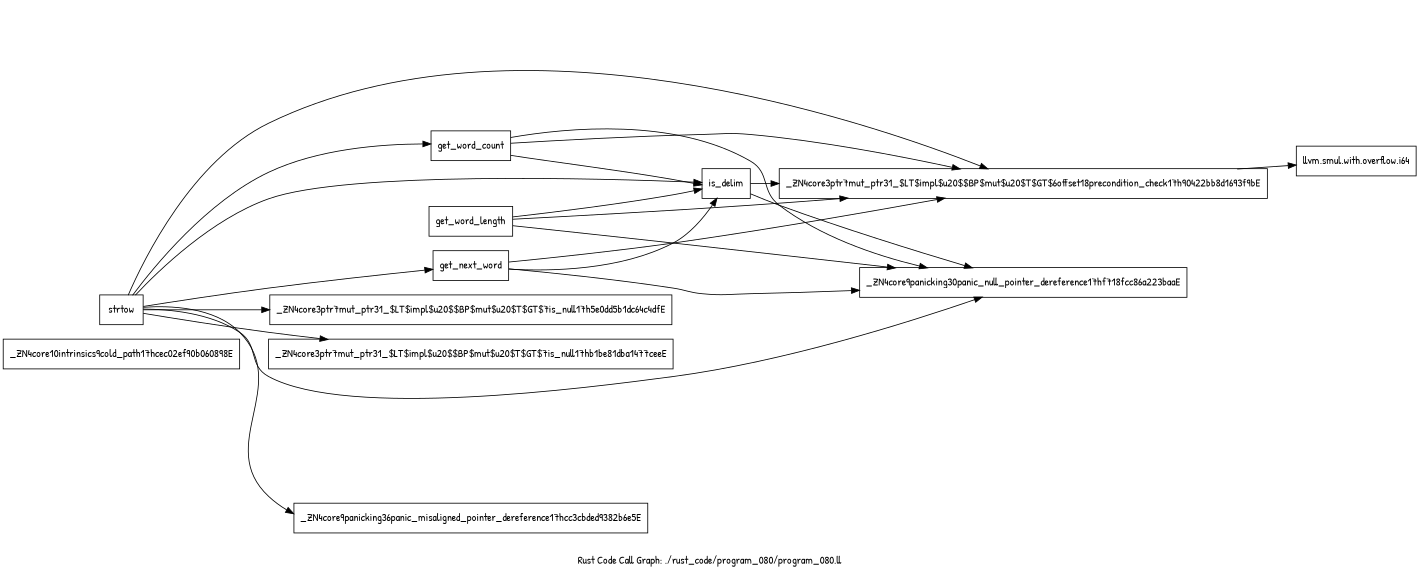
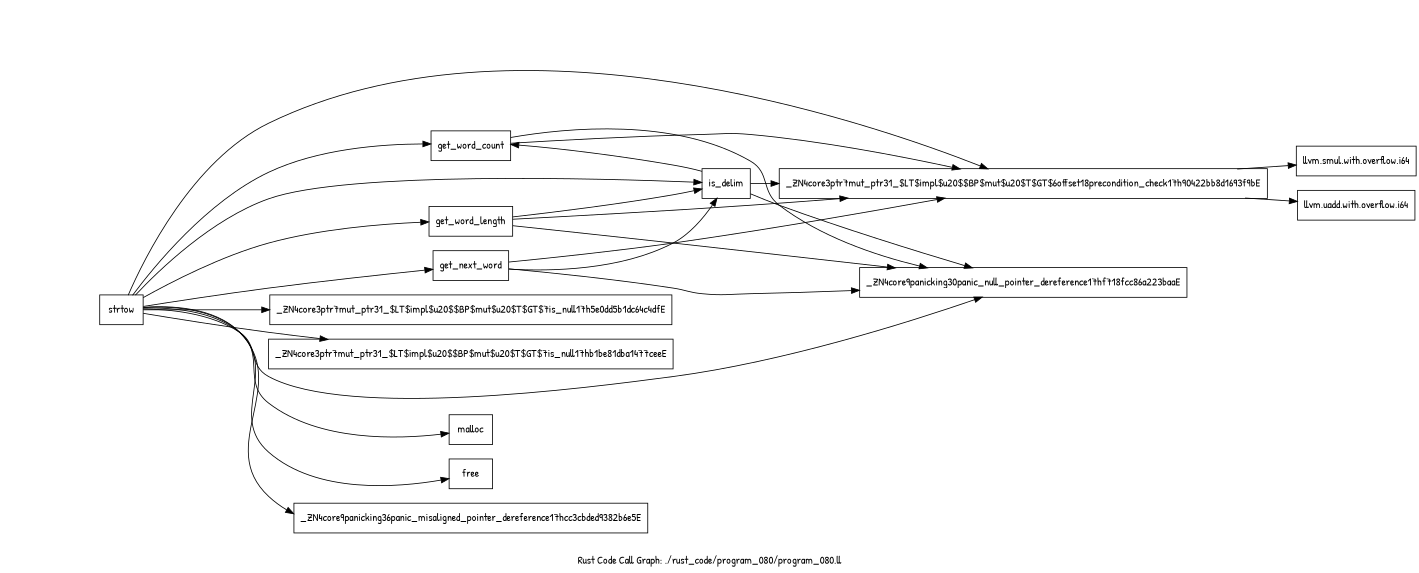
(602, 169) -> (611, 155)
none -> (1356, 205)
none -> (277, 241)
(121, 354) -> none
none -> (471, 430)
none -> (471, 474)
